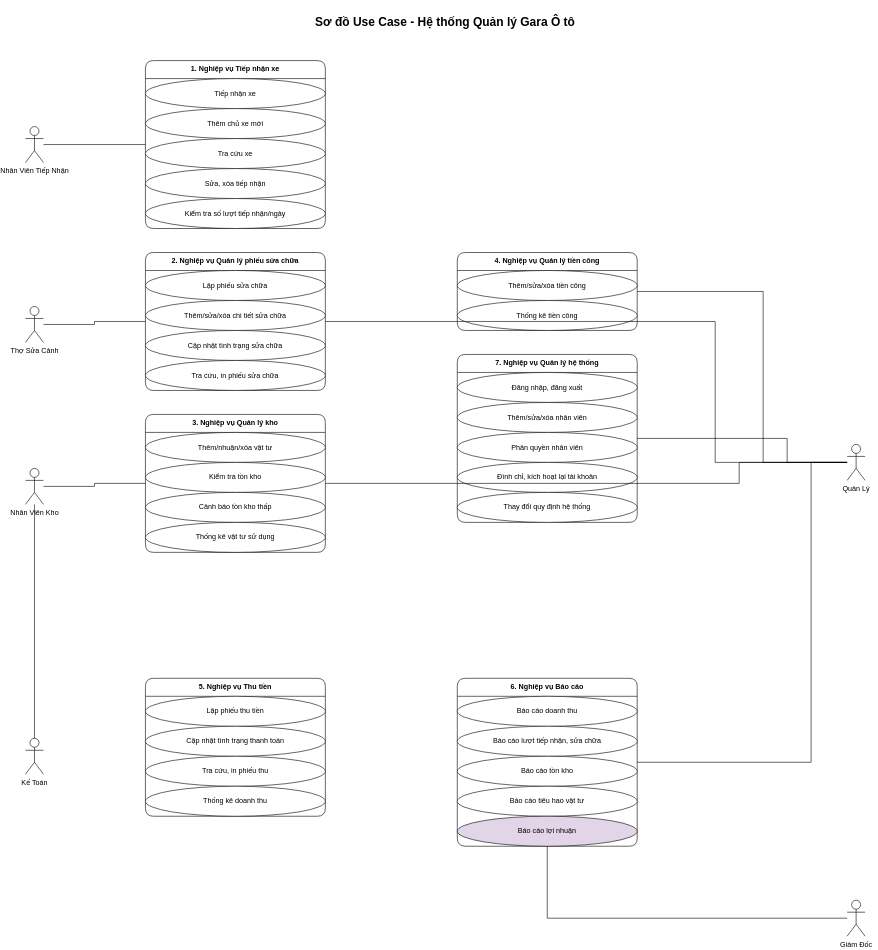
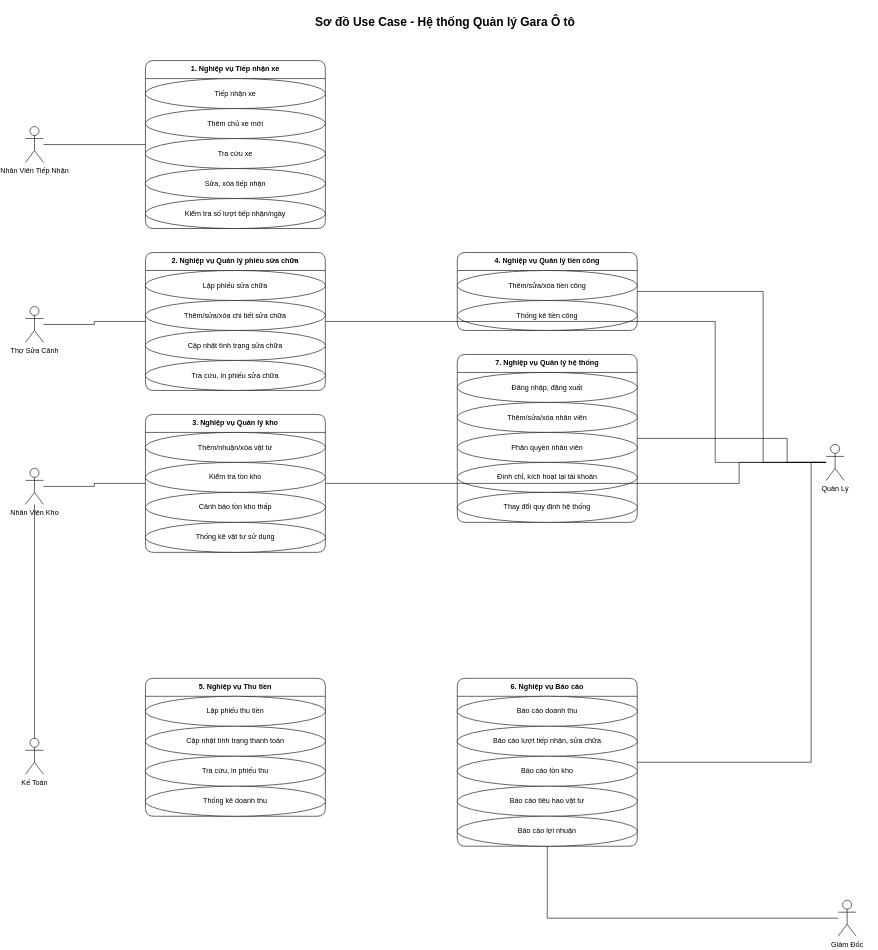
(857, 462) -> (836, 462)
(548, 831) -> (548, 831)
(857, 918) -> (848, 918)
